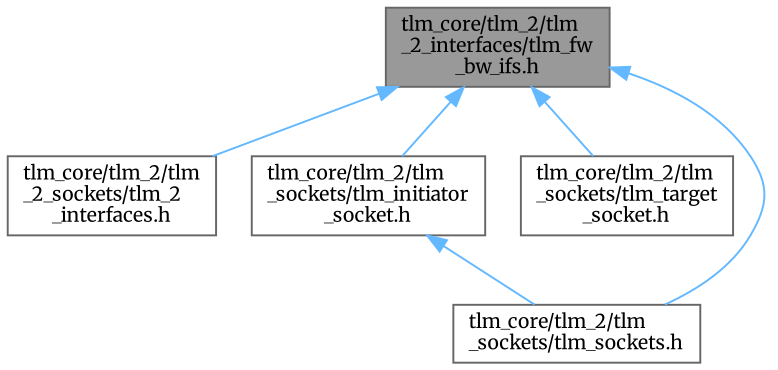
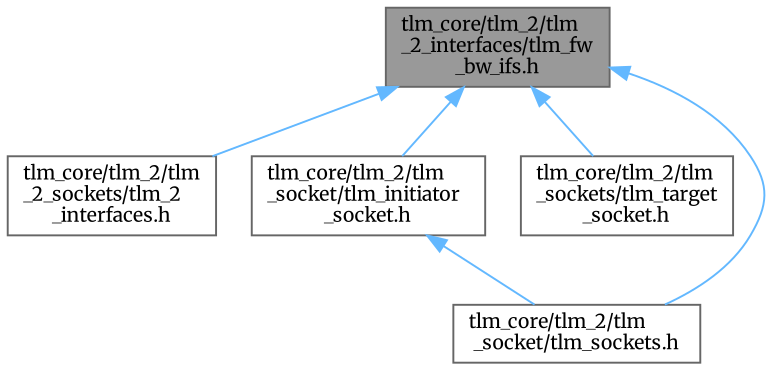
(368, 196) -> (368, 196)
(577, 334) -> (577, 334)
